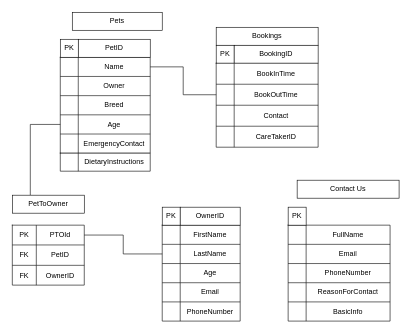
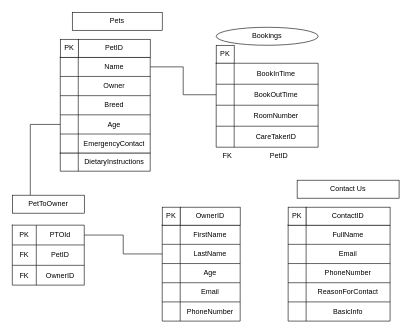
(267, 36) -> (267, 36)
(276, 54) -> none
(276, 116) -> (276, 116)
none -> (255, 156)
none -> (348, 216)
